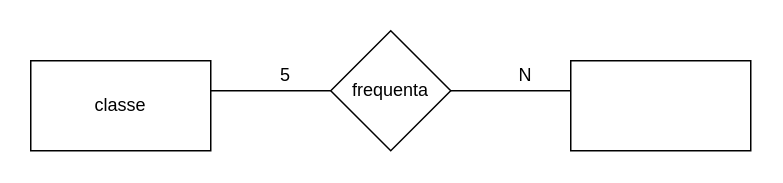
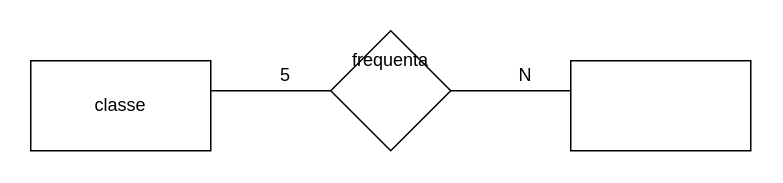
(391, 91) -> (391, 61)
